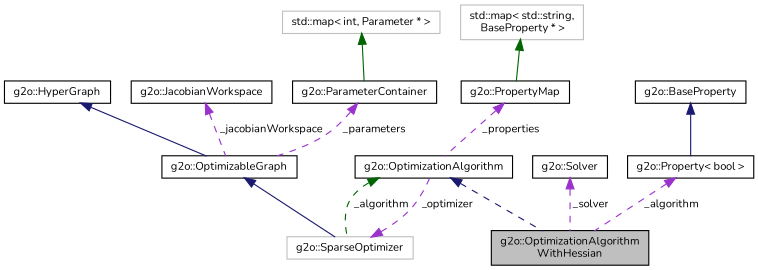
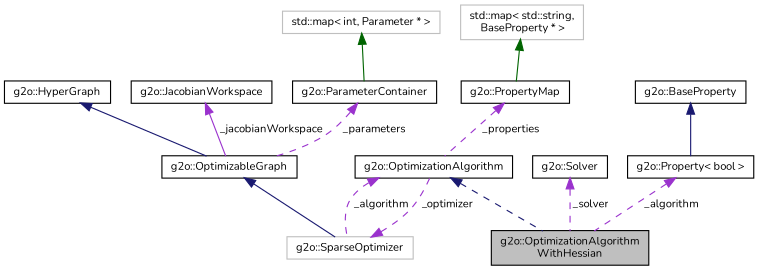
(218, 135) -> (218, 135)
(348, 206) -> (348, 206)
